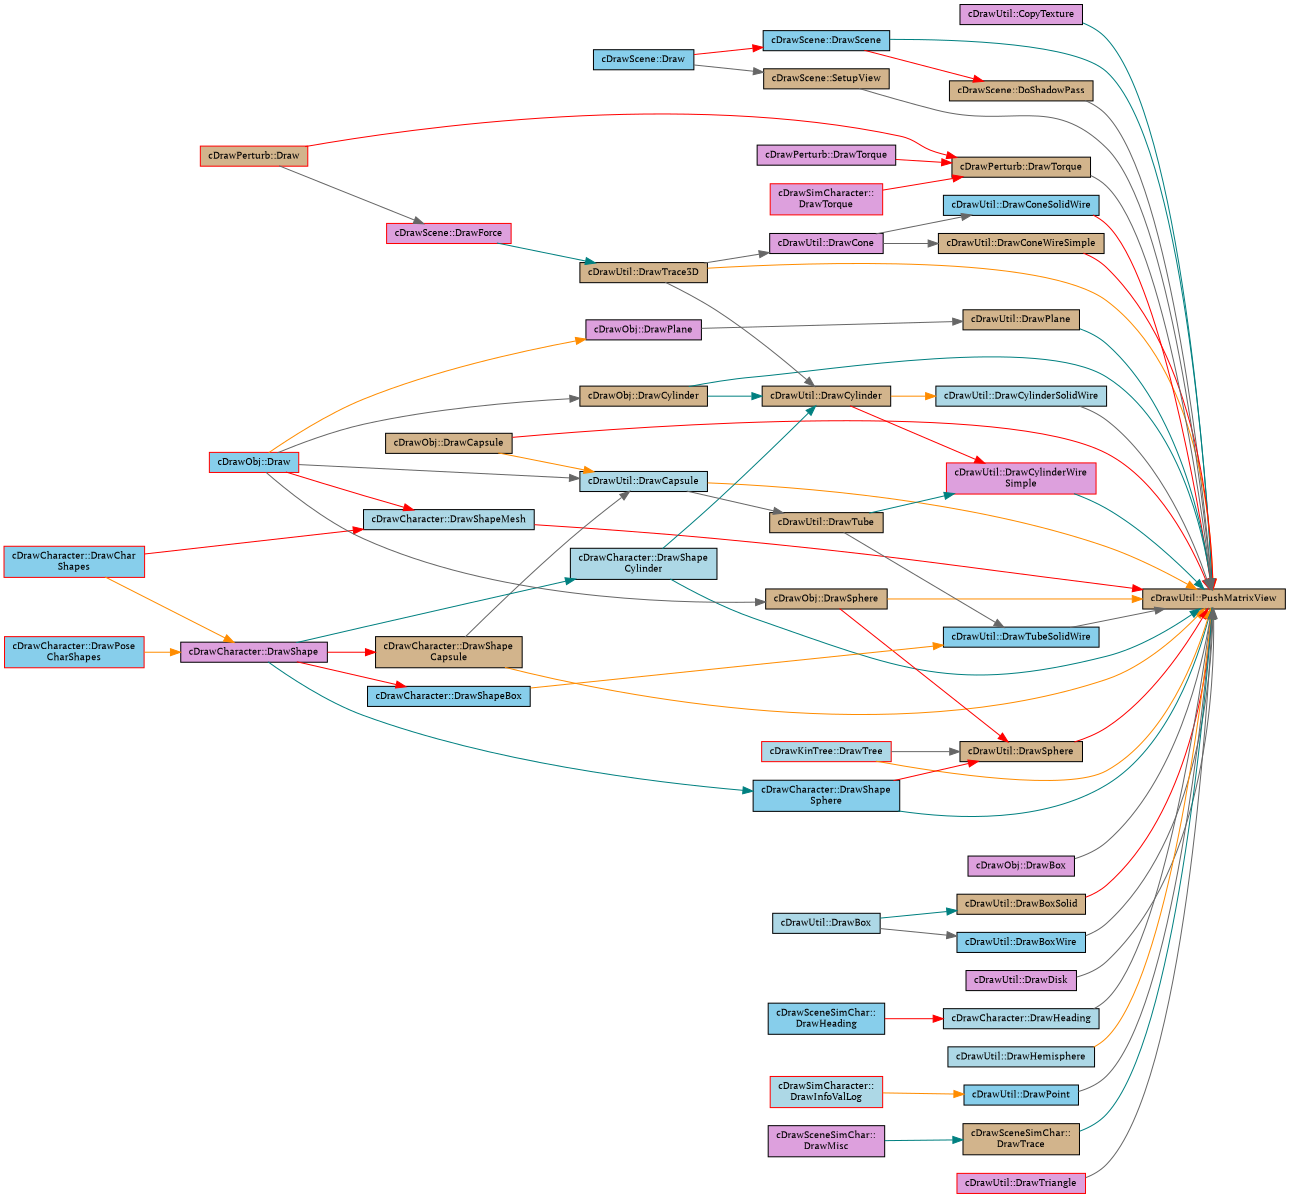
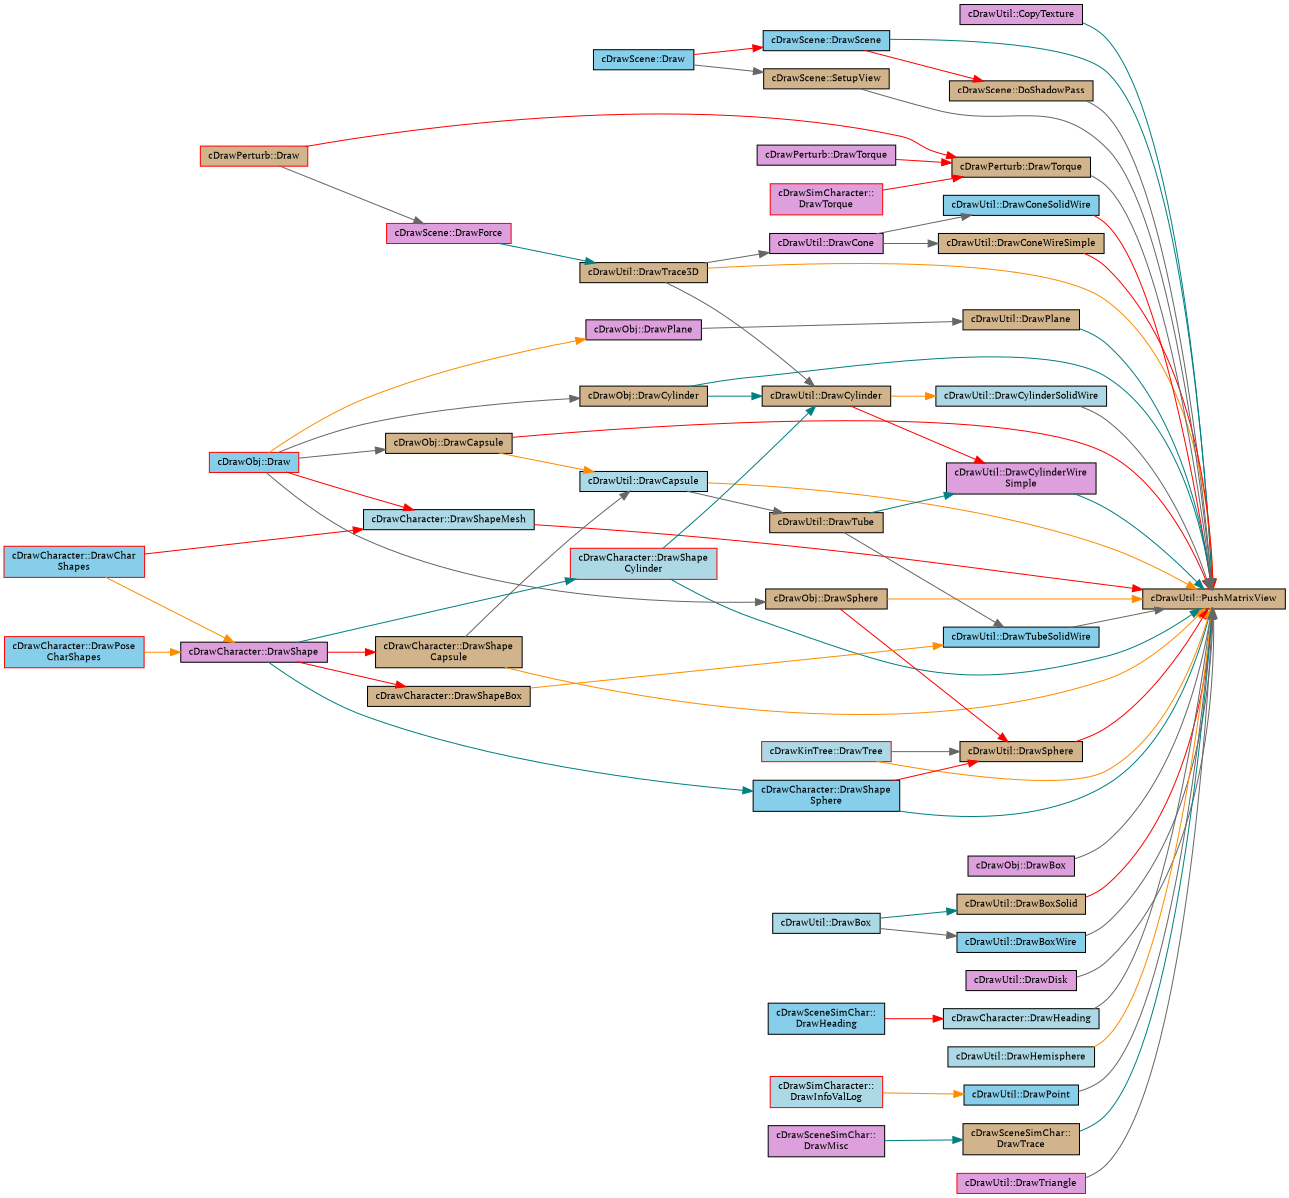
(434, 471) -> (337, 454)
(1021, 478) -> (1021, 478)
(644, 564) -> (644, 564)
(449, 696) -> (449, 696)
